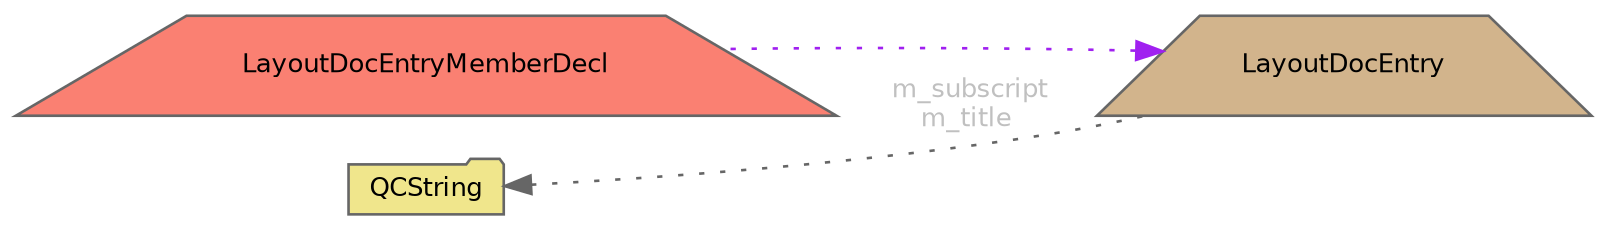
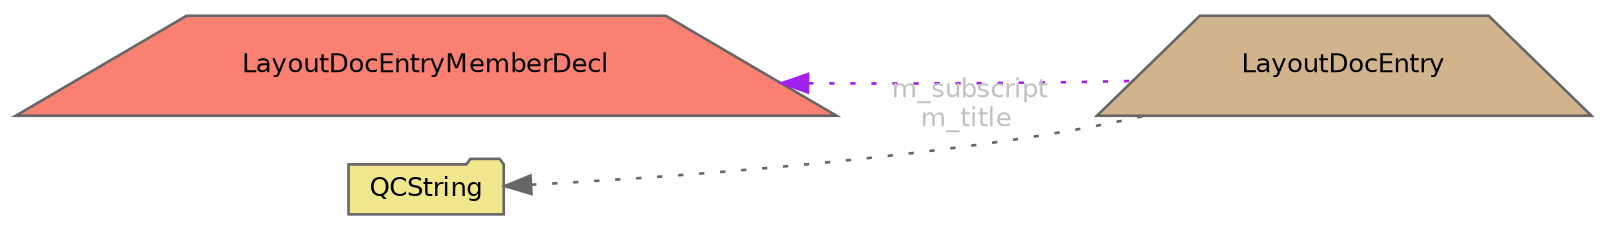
(929, 48) -> (970, 83)
